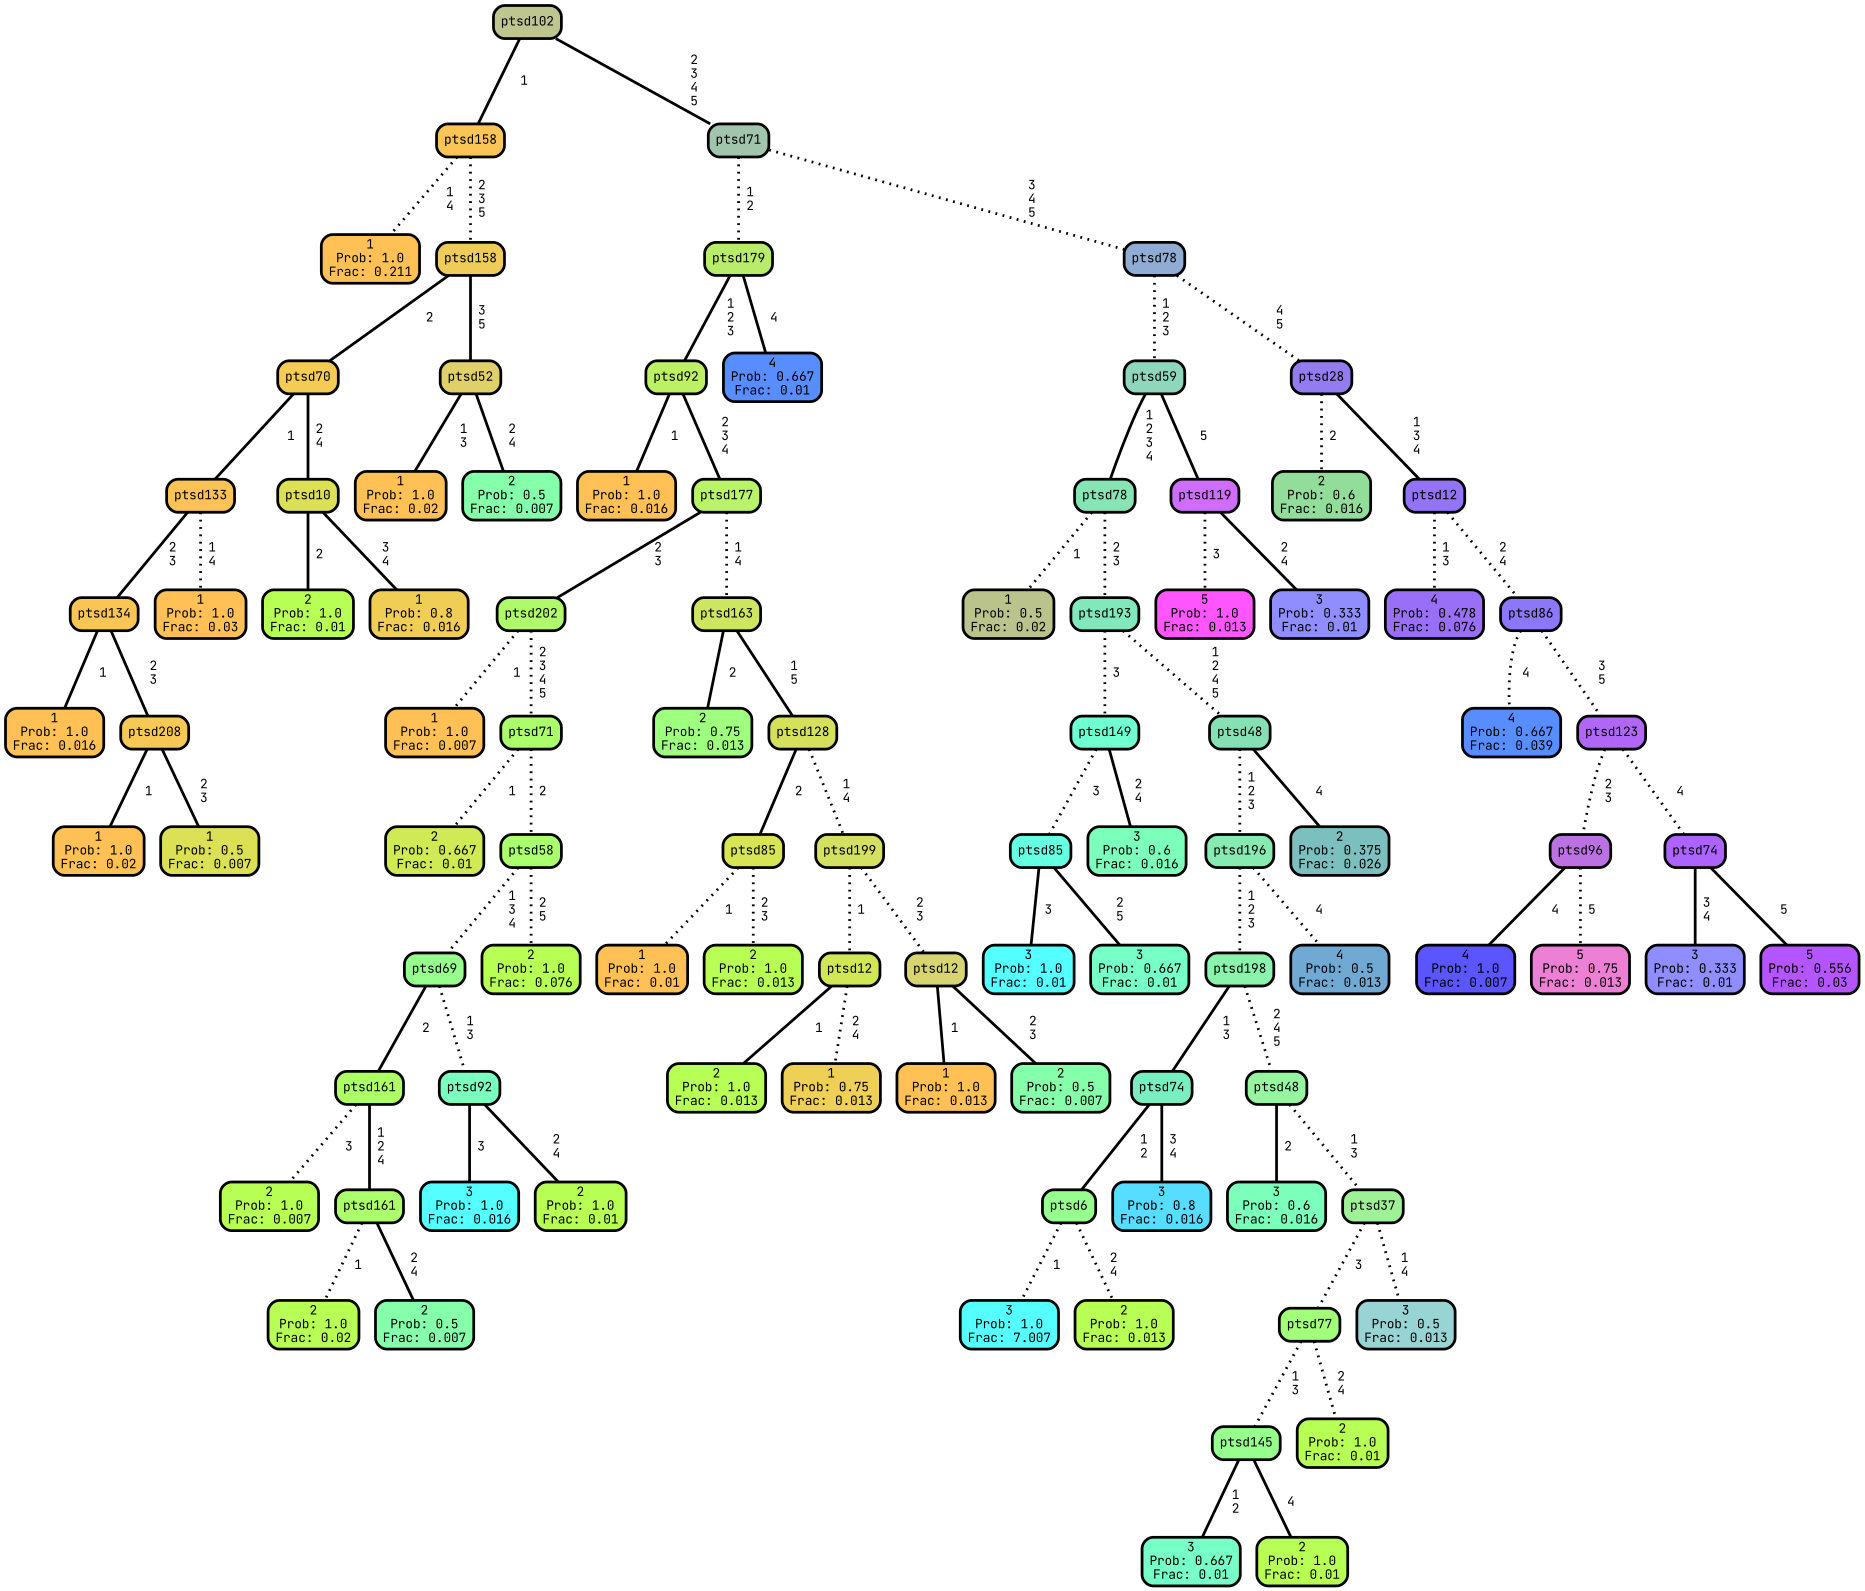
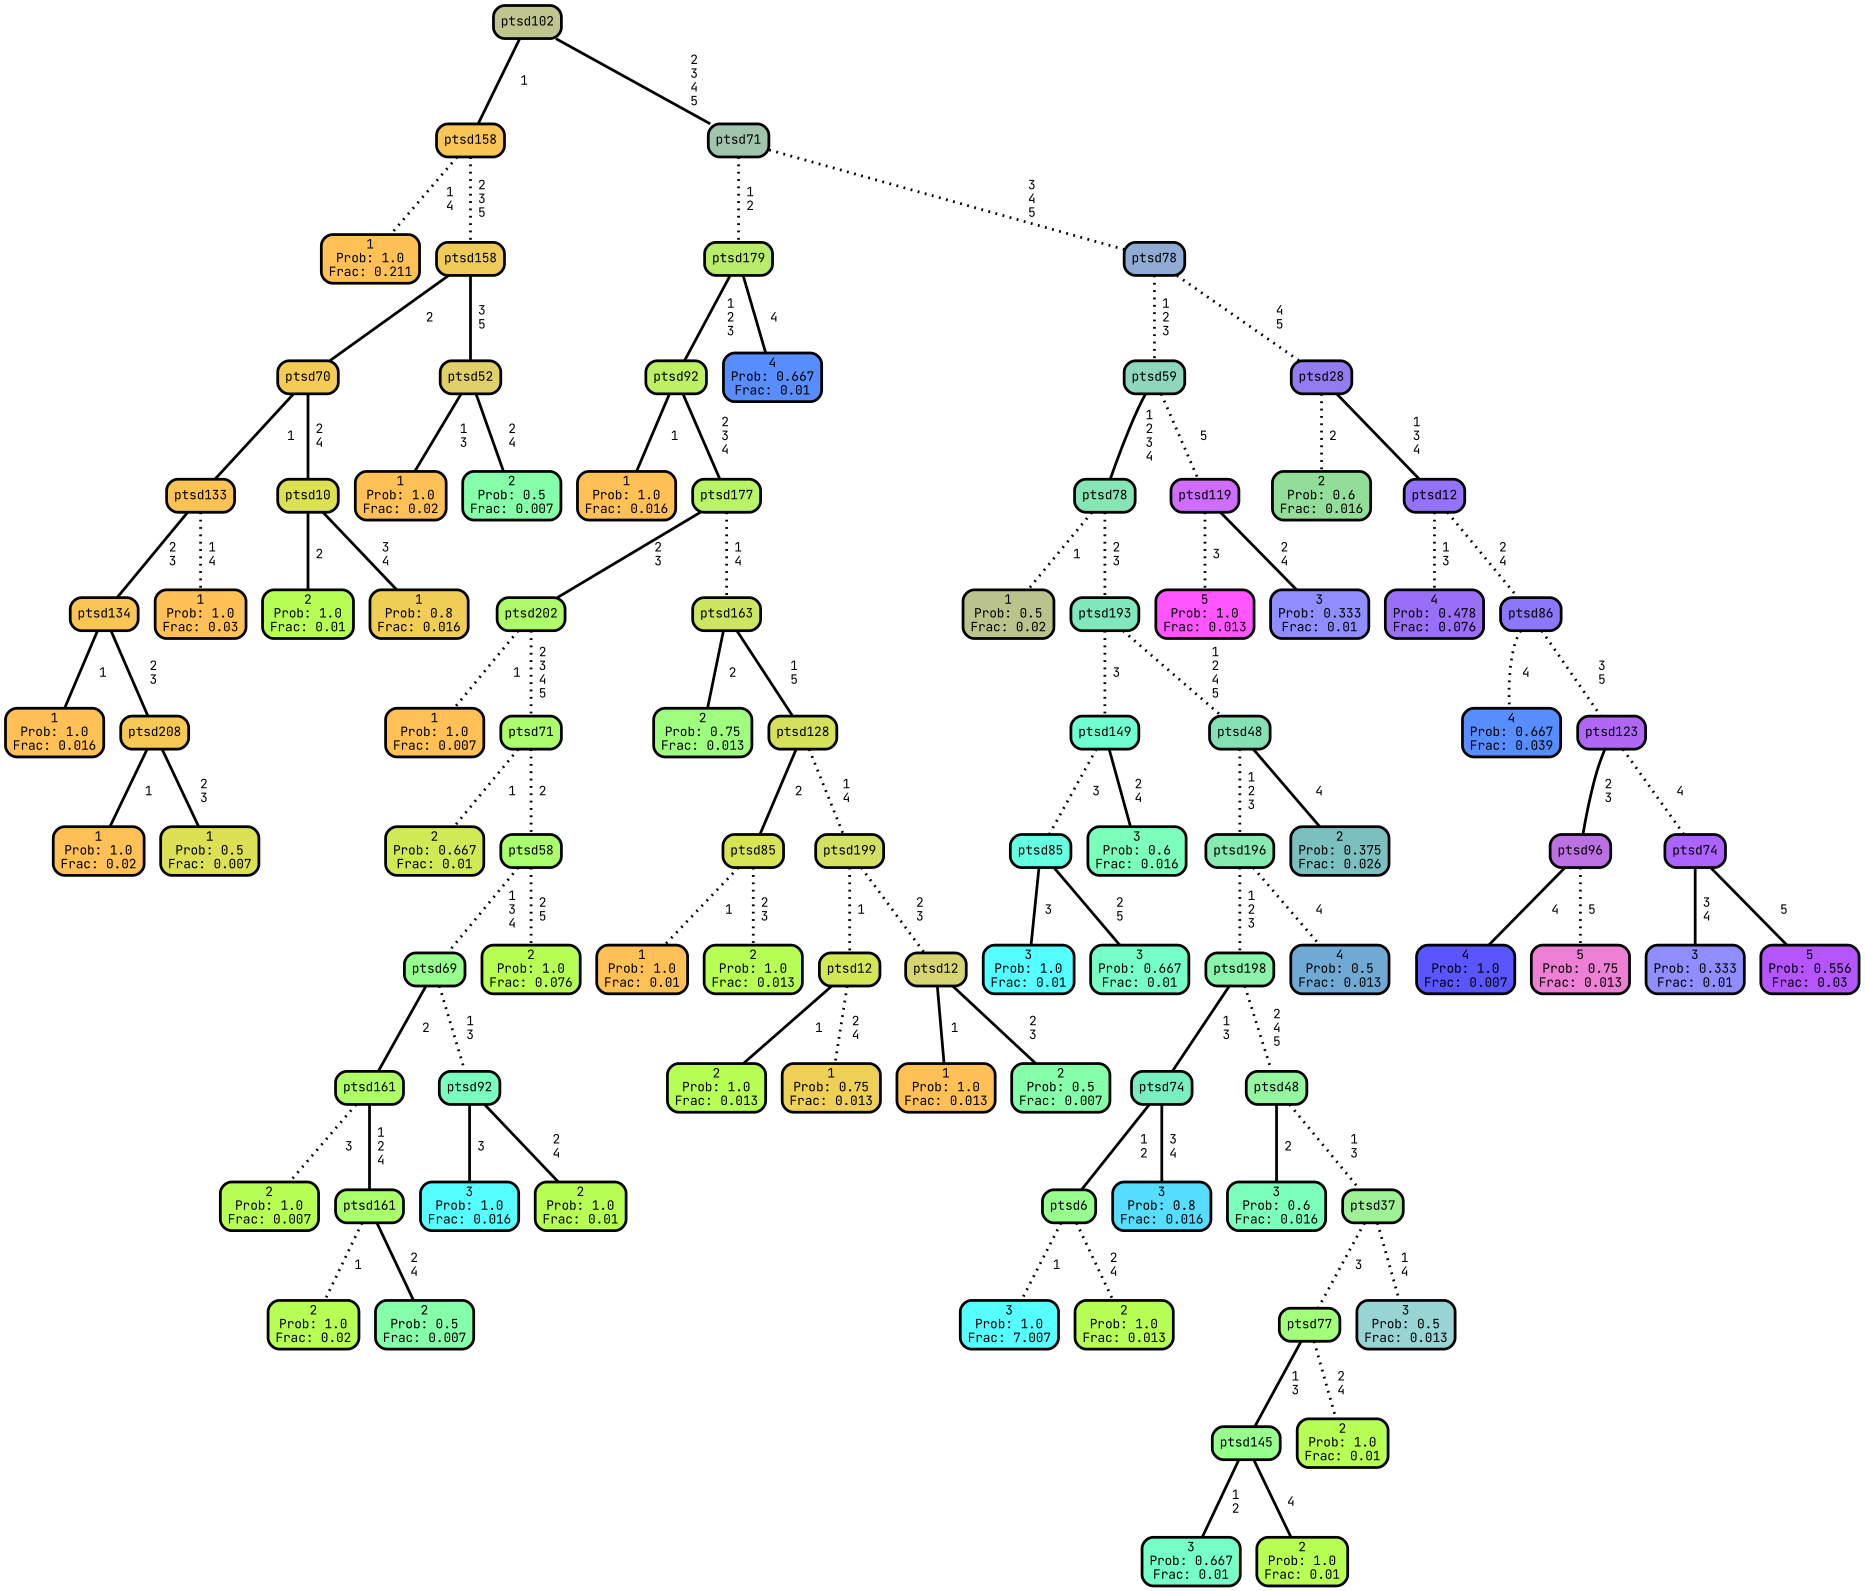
(1180, 436) -> (1180, 436)
(1592, 791) -> (1592, 791)
(1278, 1384) -> (1278, 1384)
